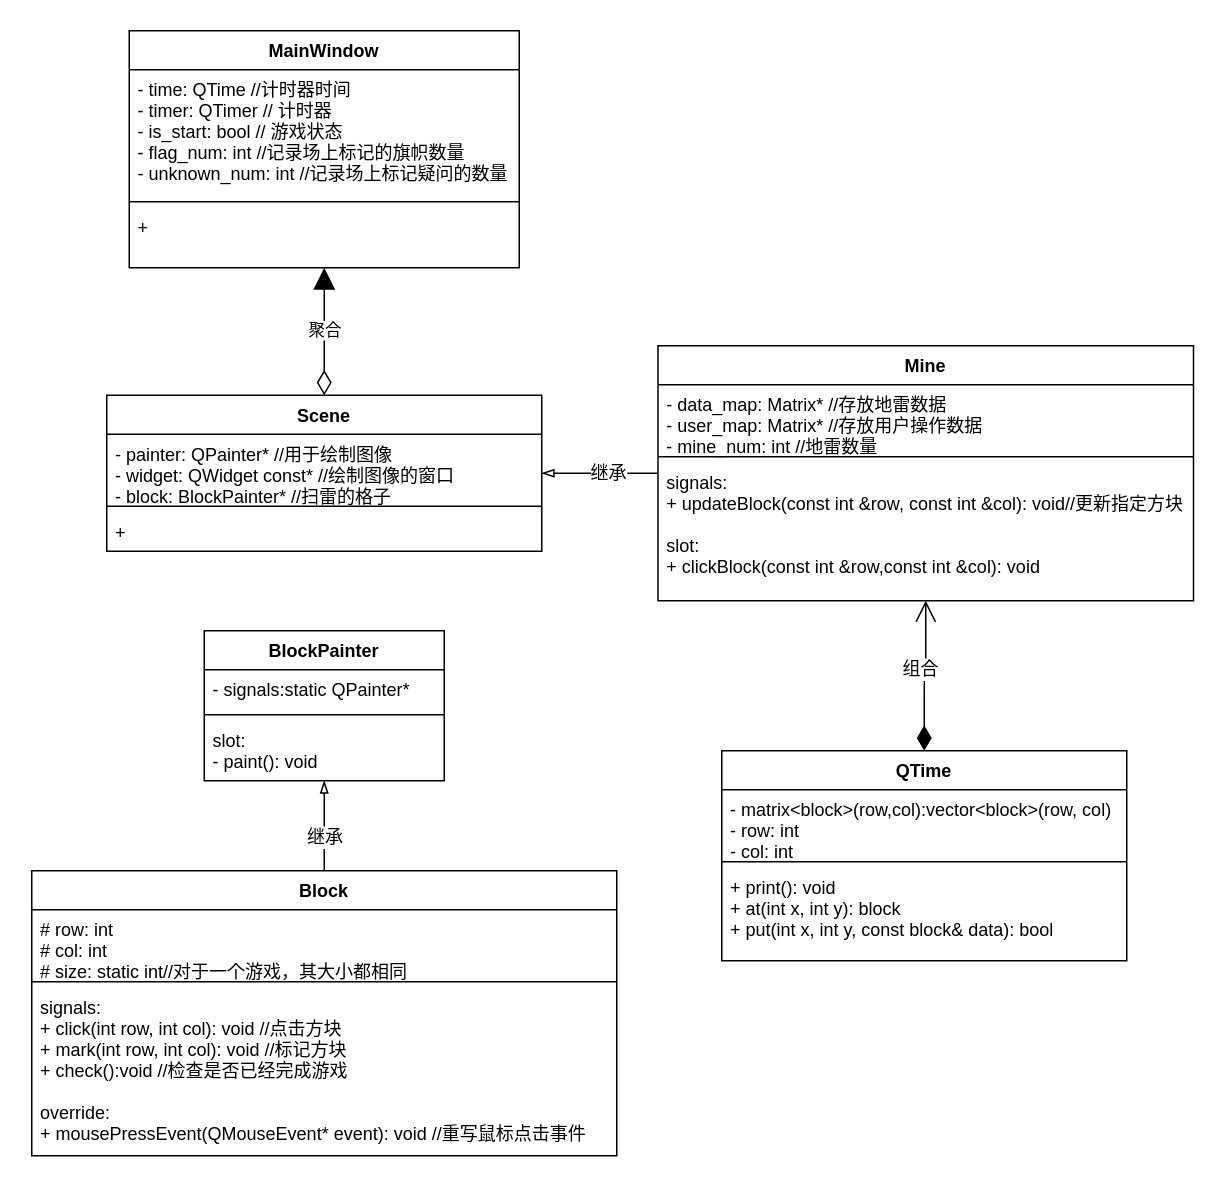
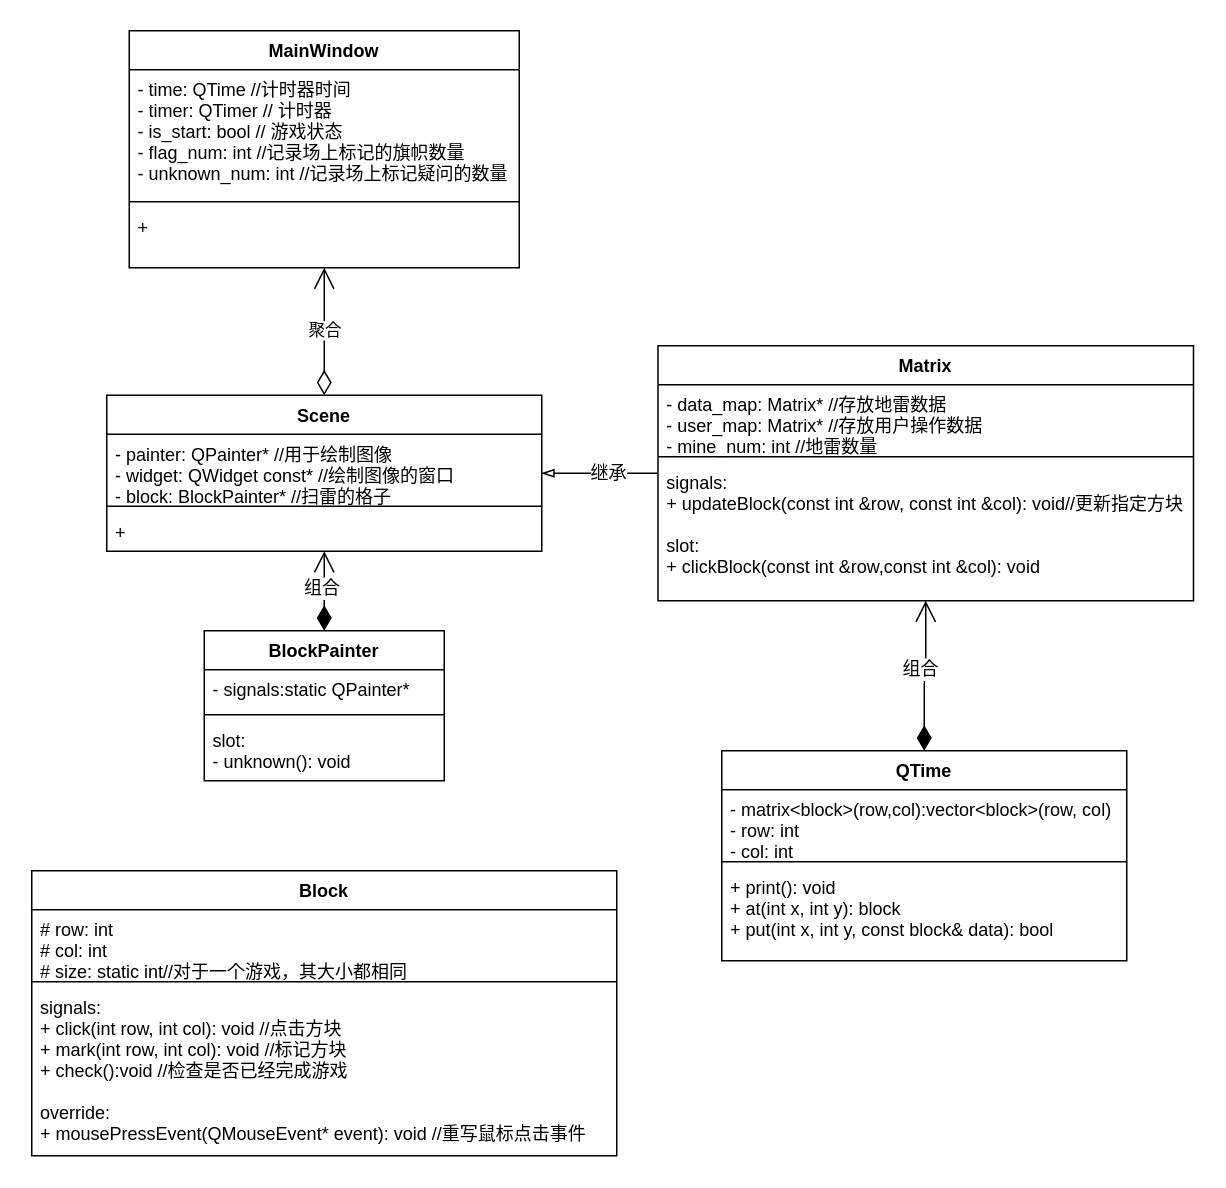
(324, 290) -> (324, 282)
(925, 366) -> (925, 366)
none -> (324, 581)
(233, 741) -> (233, 741)
(324, 832) -> none
